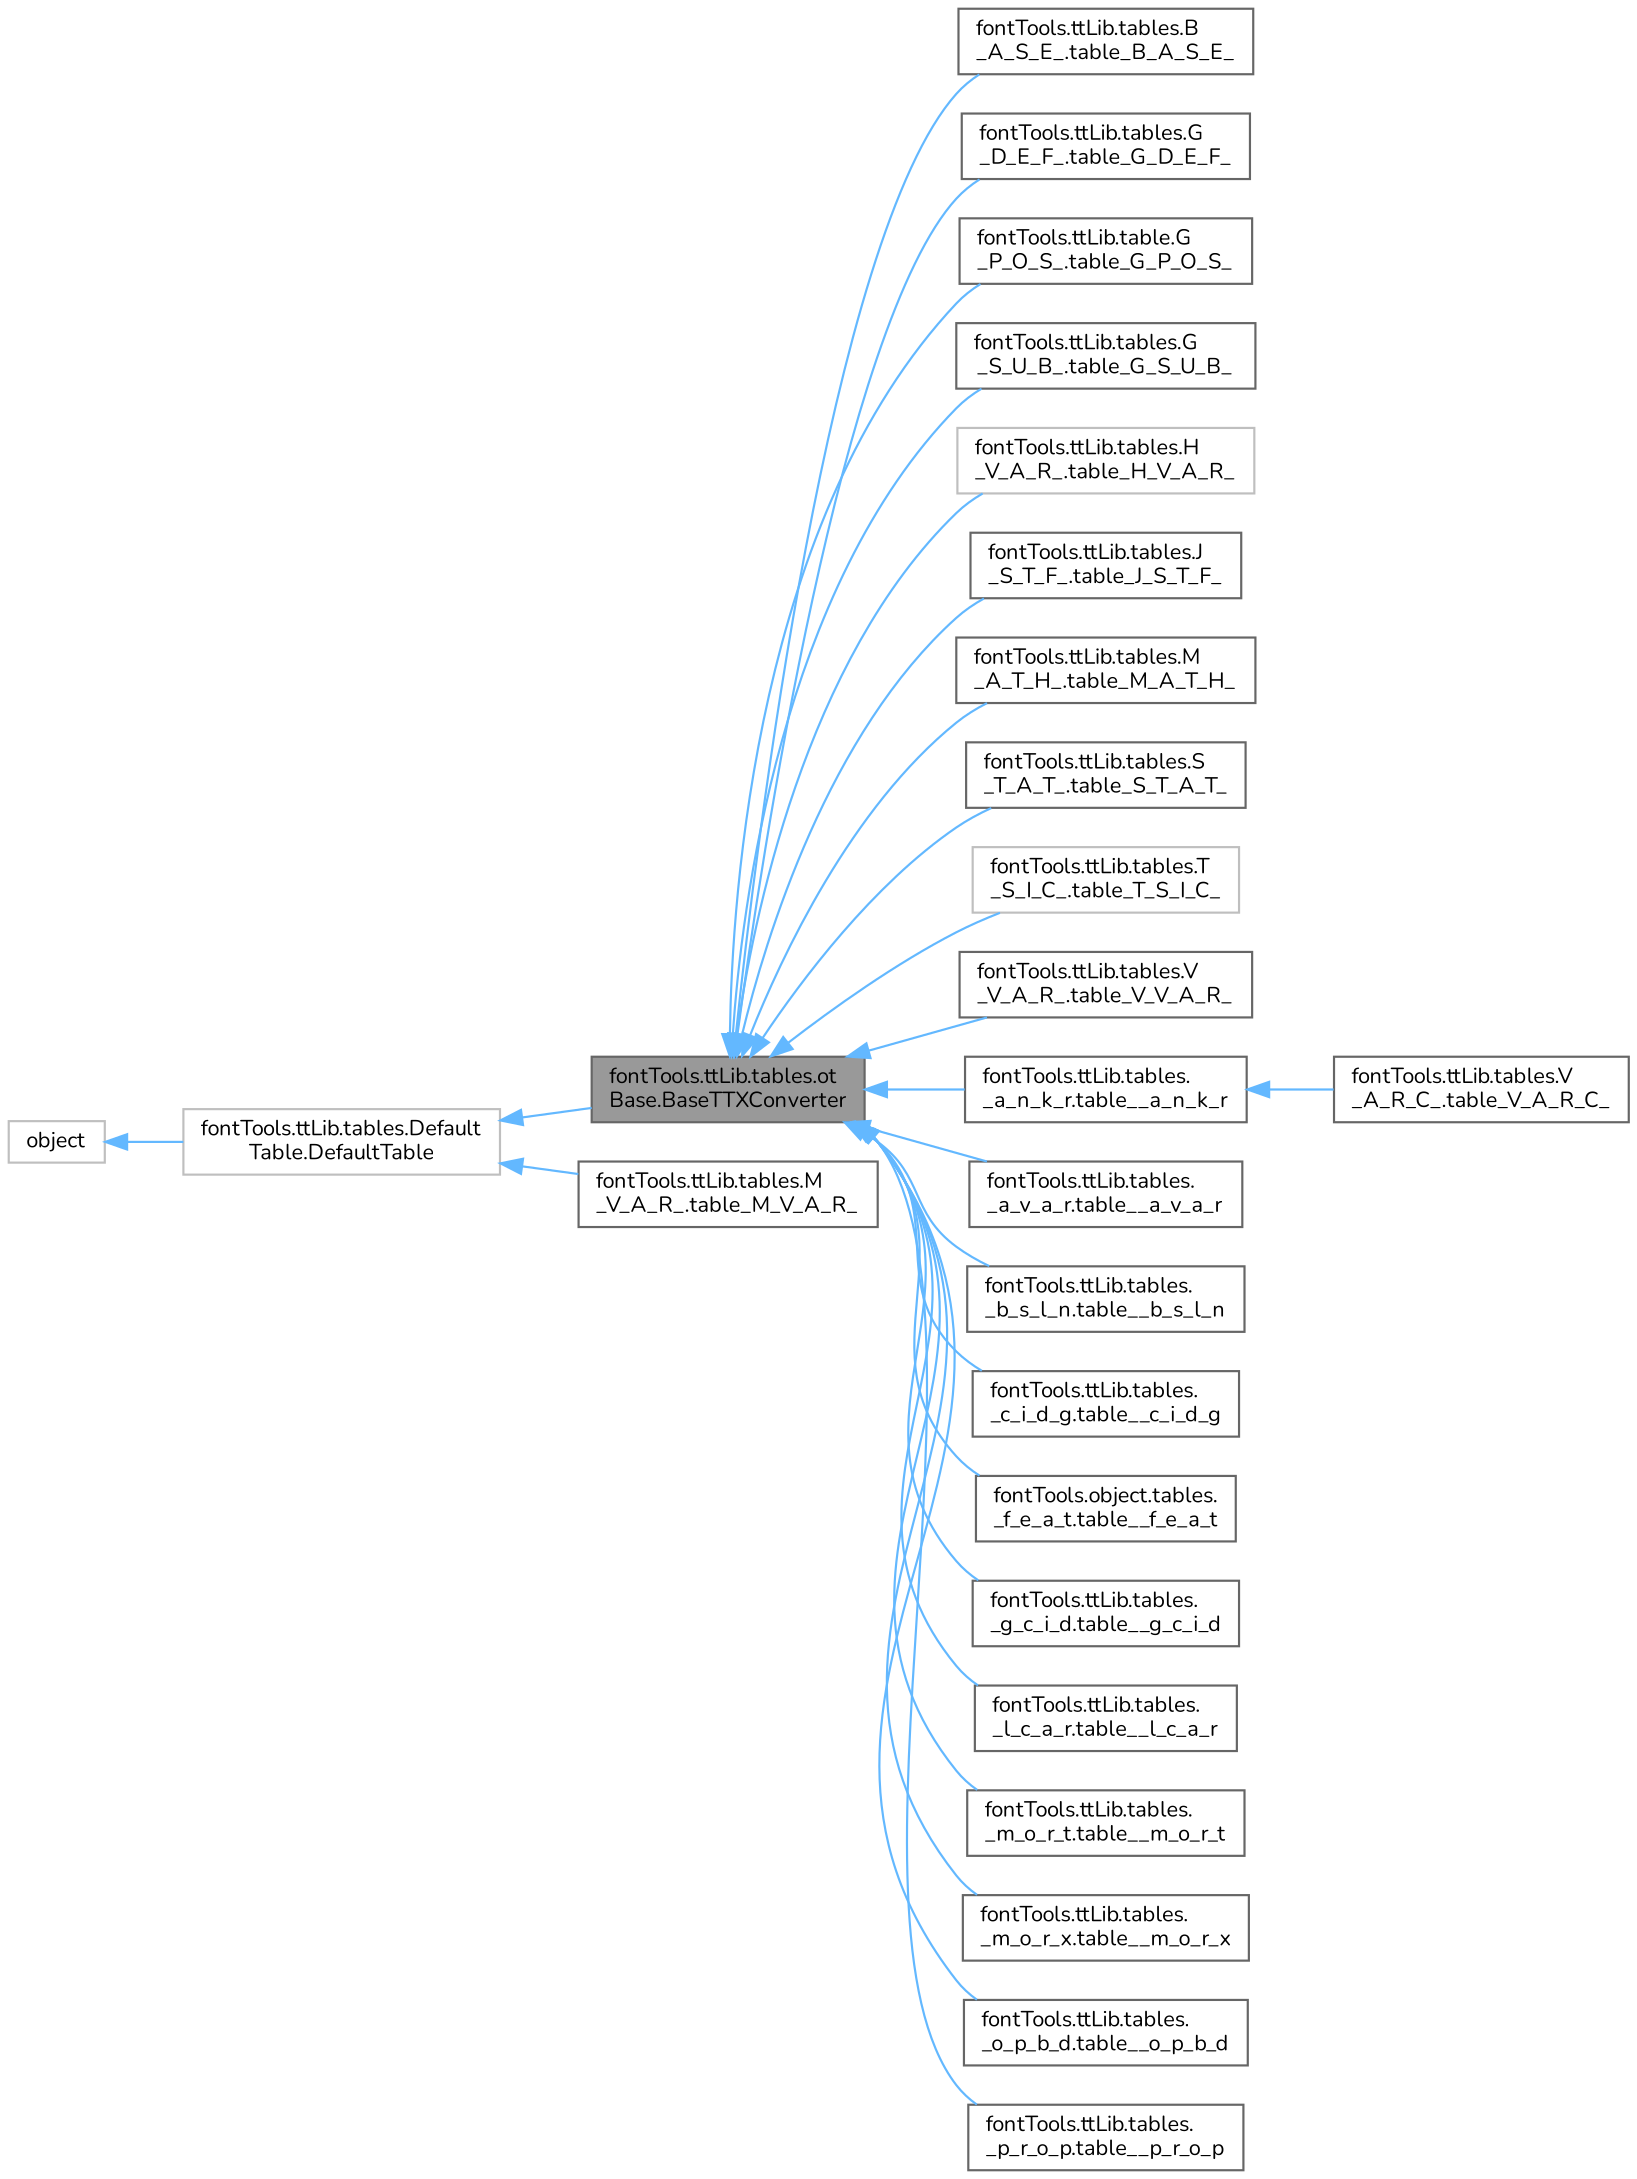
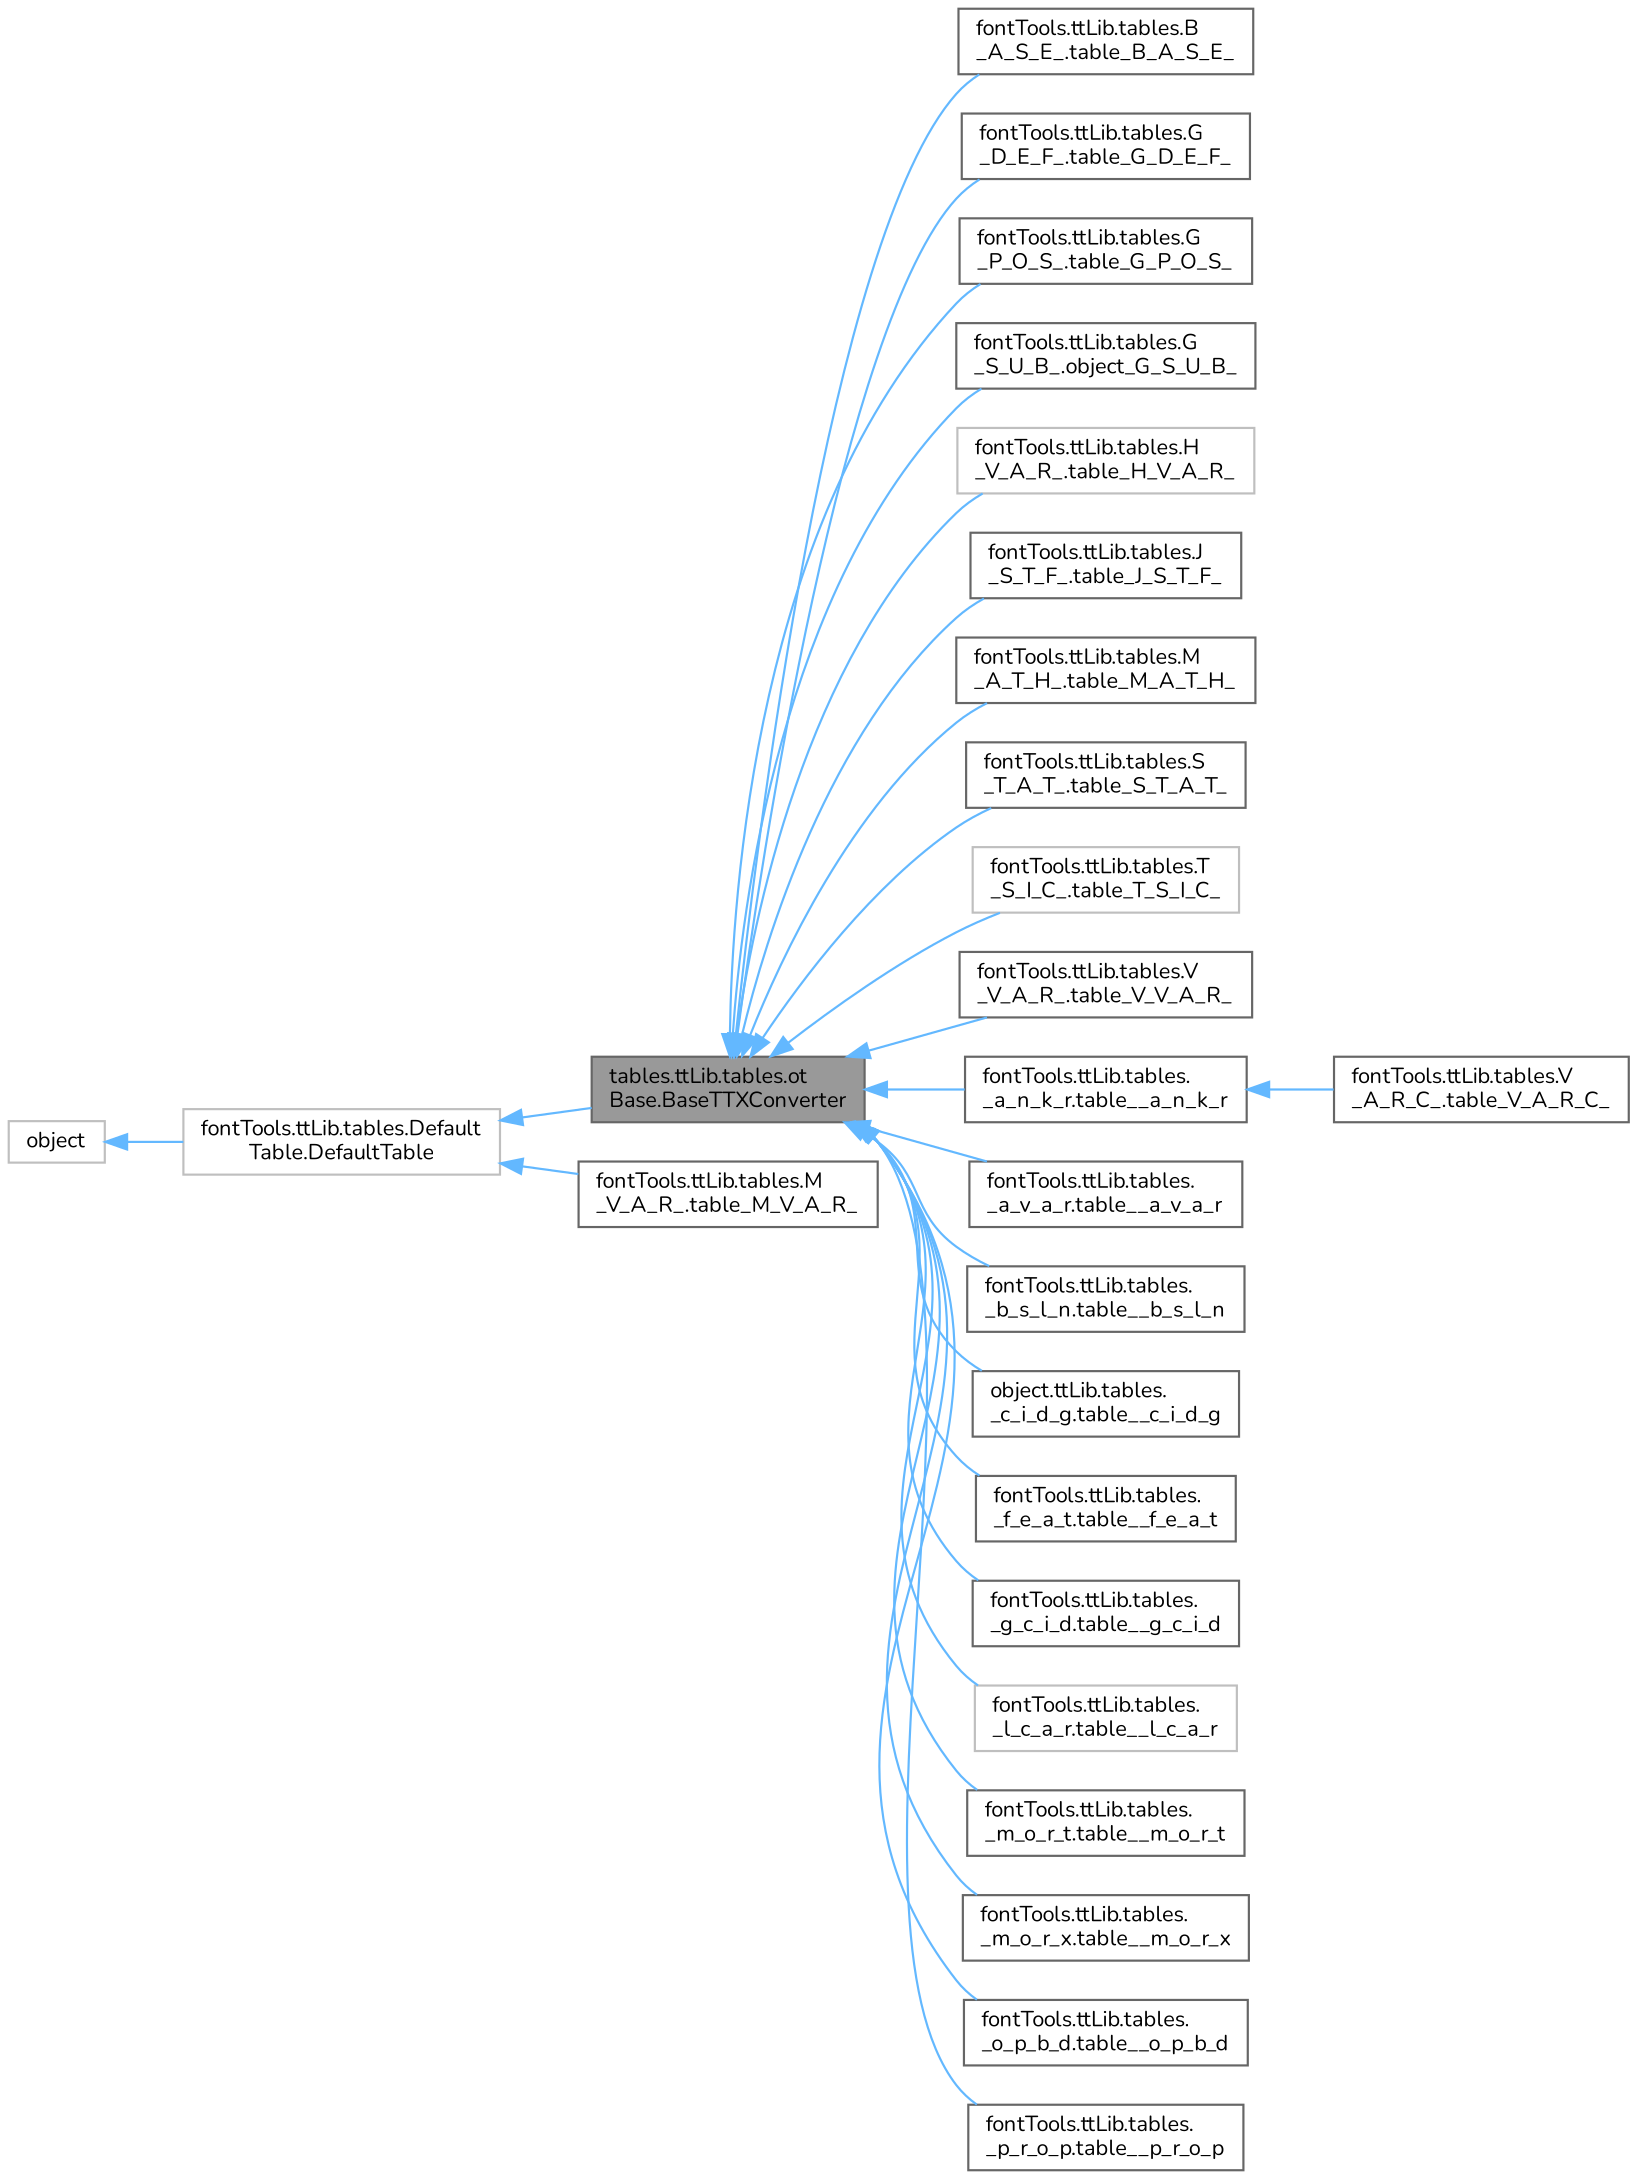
(1106, 251) -> (1106, 251)
(1106, 356) -> (1106, 356)
(728, 1089) -> (728, 1089)
(1106, 1404) -> (1106, 1404)
(1106, 1509) -> (1106, 1509)
(1106, 1718) -> (1106, 1718)
